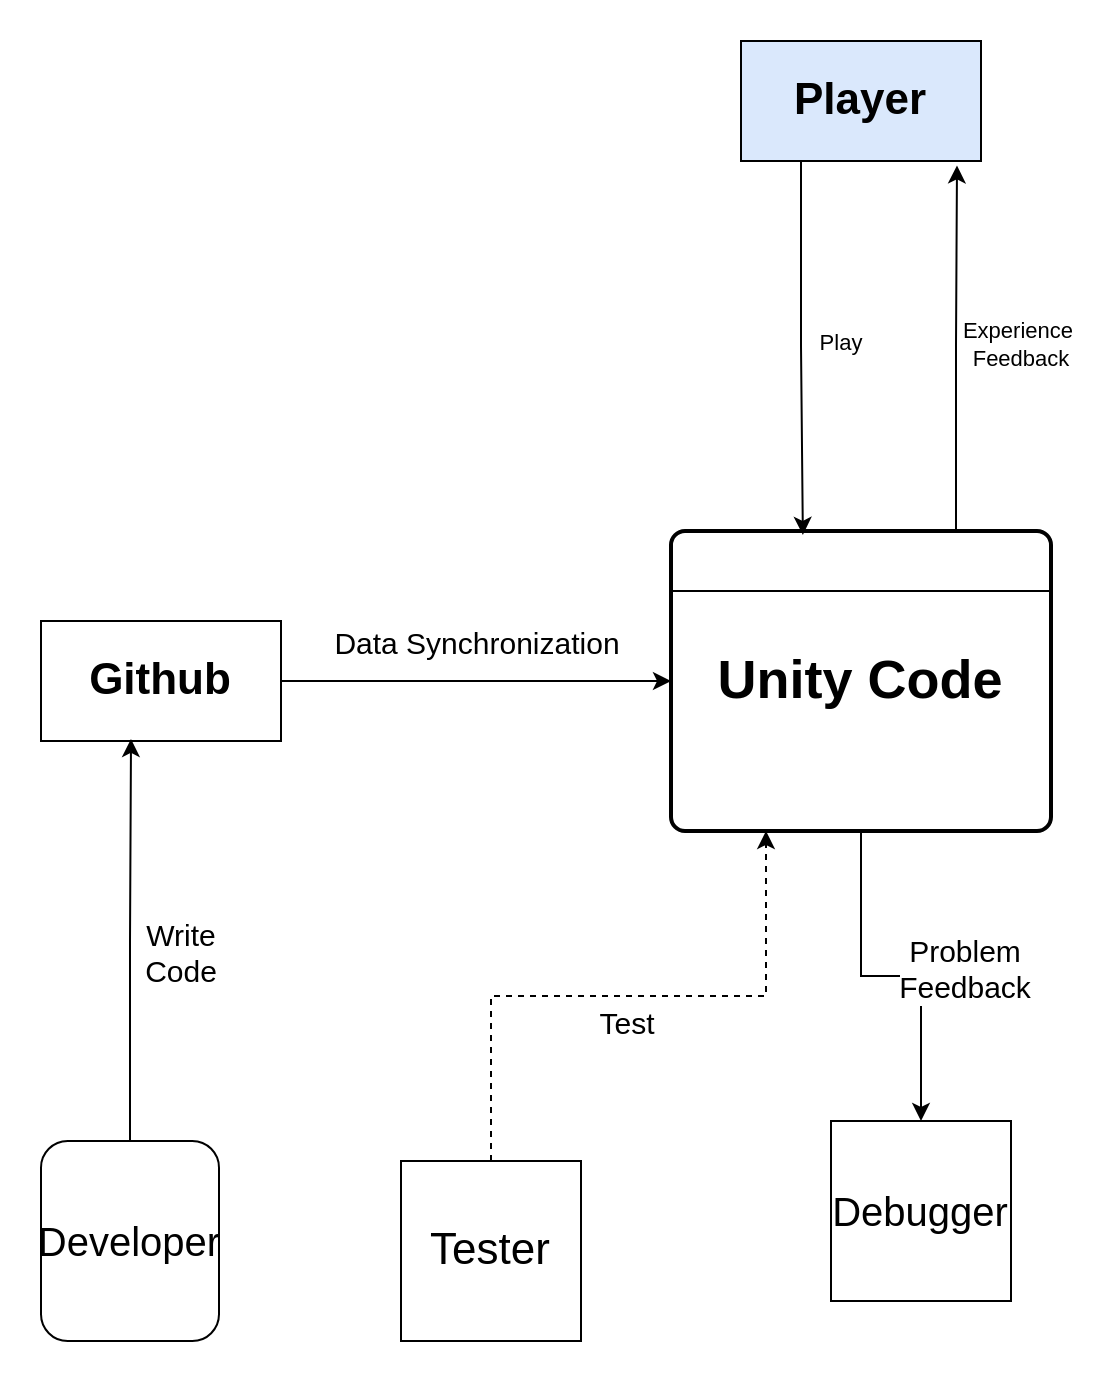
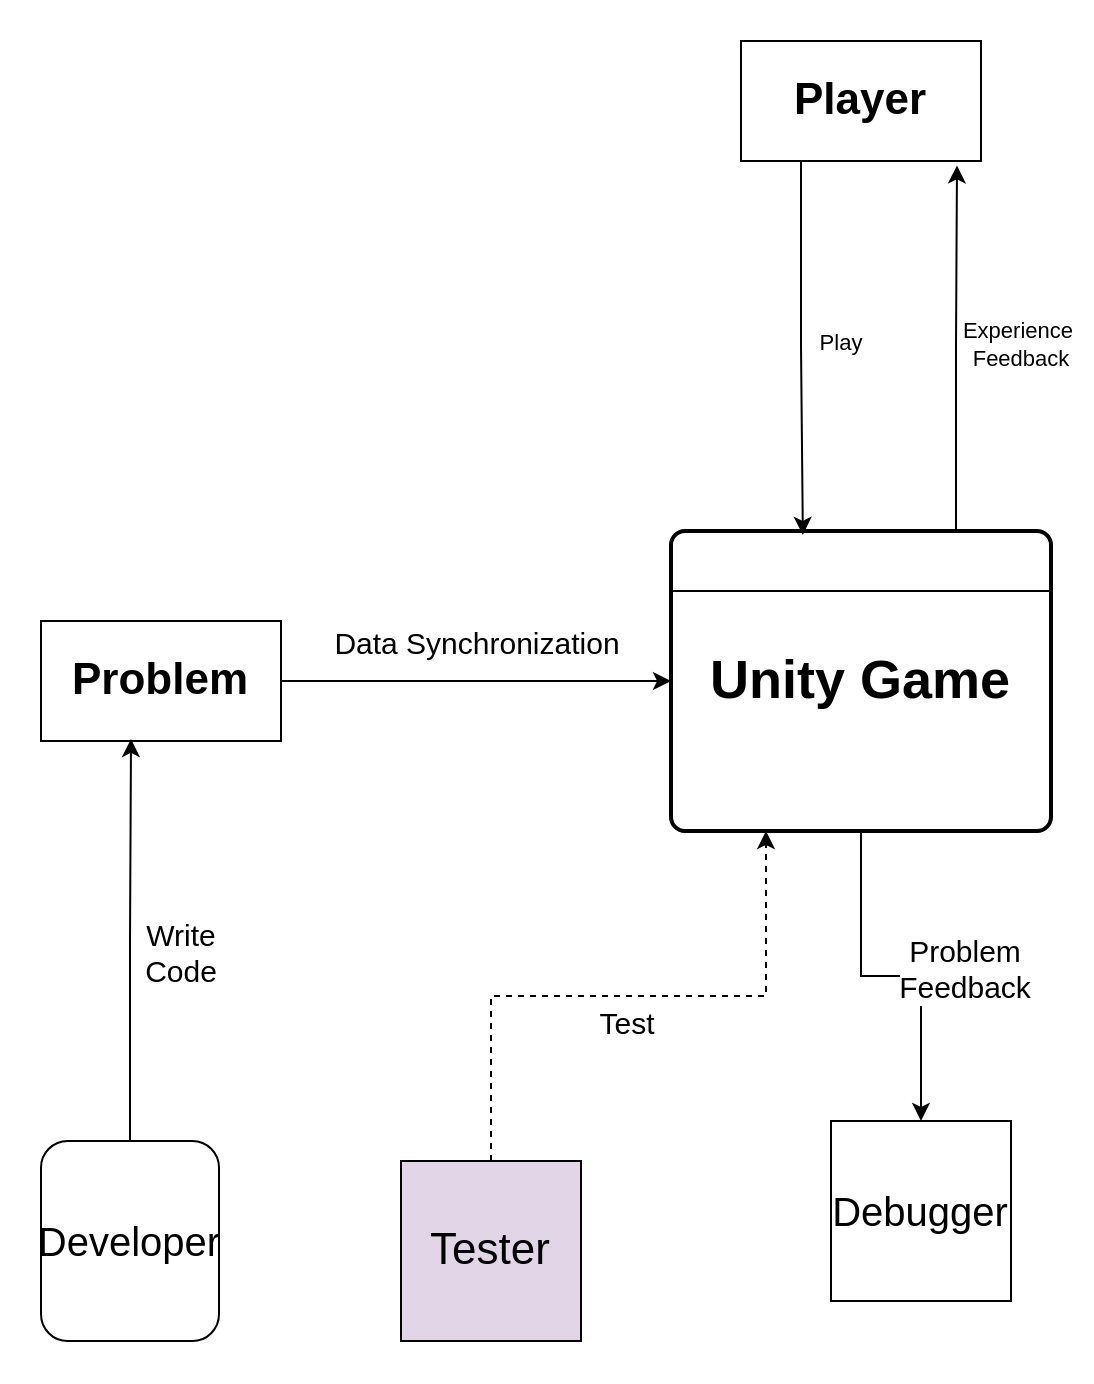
(861, 101) -> (861, 101)
(161, 681) -> (161, 681)
(861, 681) -> (861, 681)
(491, 1251) -> (491, 1251)
